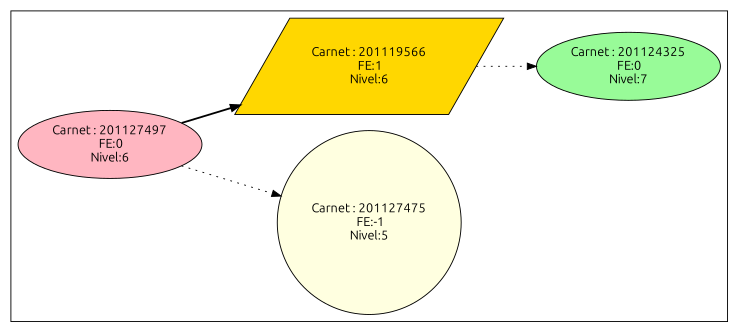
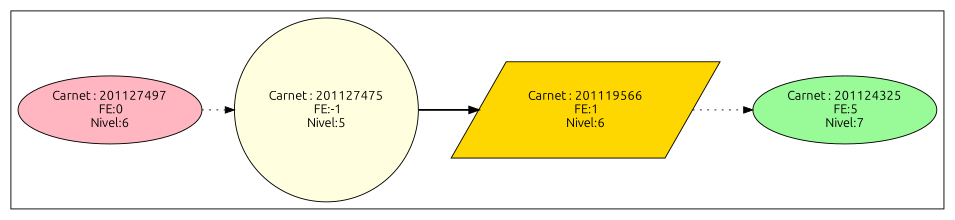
(628, 66) -> (845, 110)
(206, 115) -> (444, 110)
